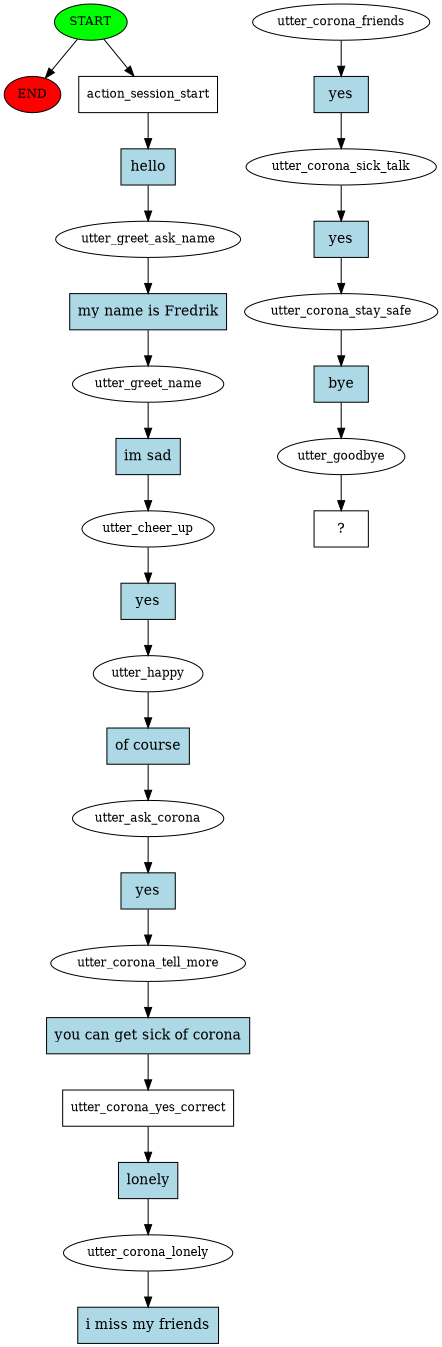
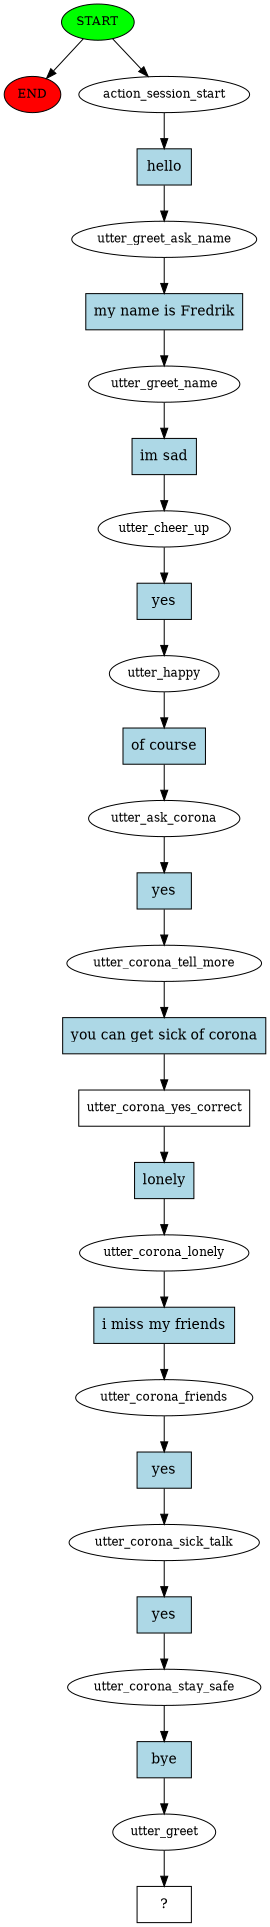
(148, 95) -> (164, 95)
(341, 457) -> (164, 1832)
none -> (164, 1357)
